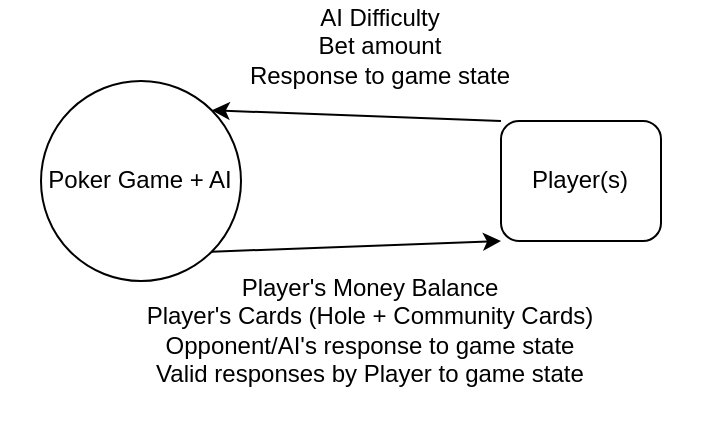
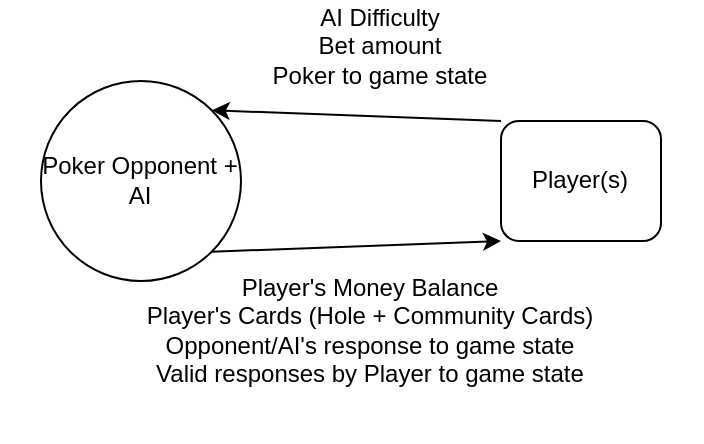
(381, 61) -> (381, 61)
(141, 181) -> (141, 181)
